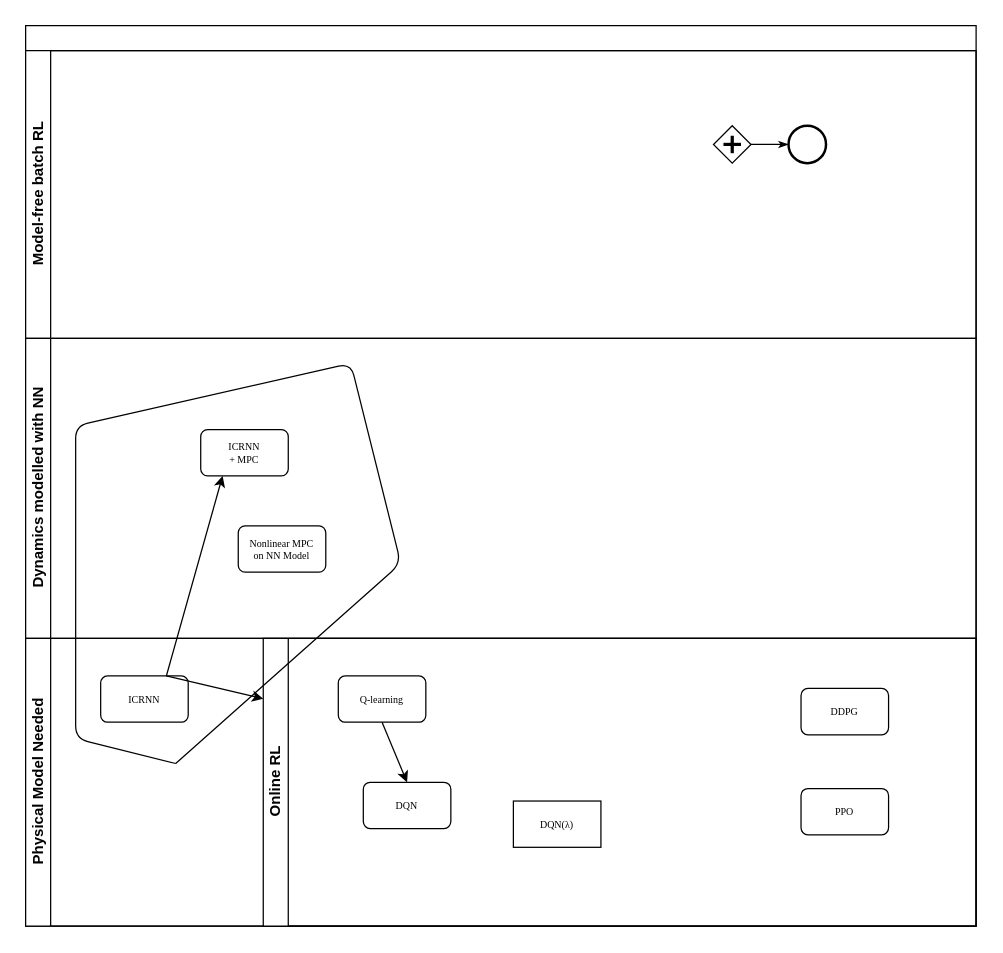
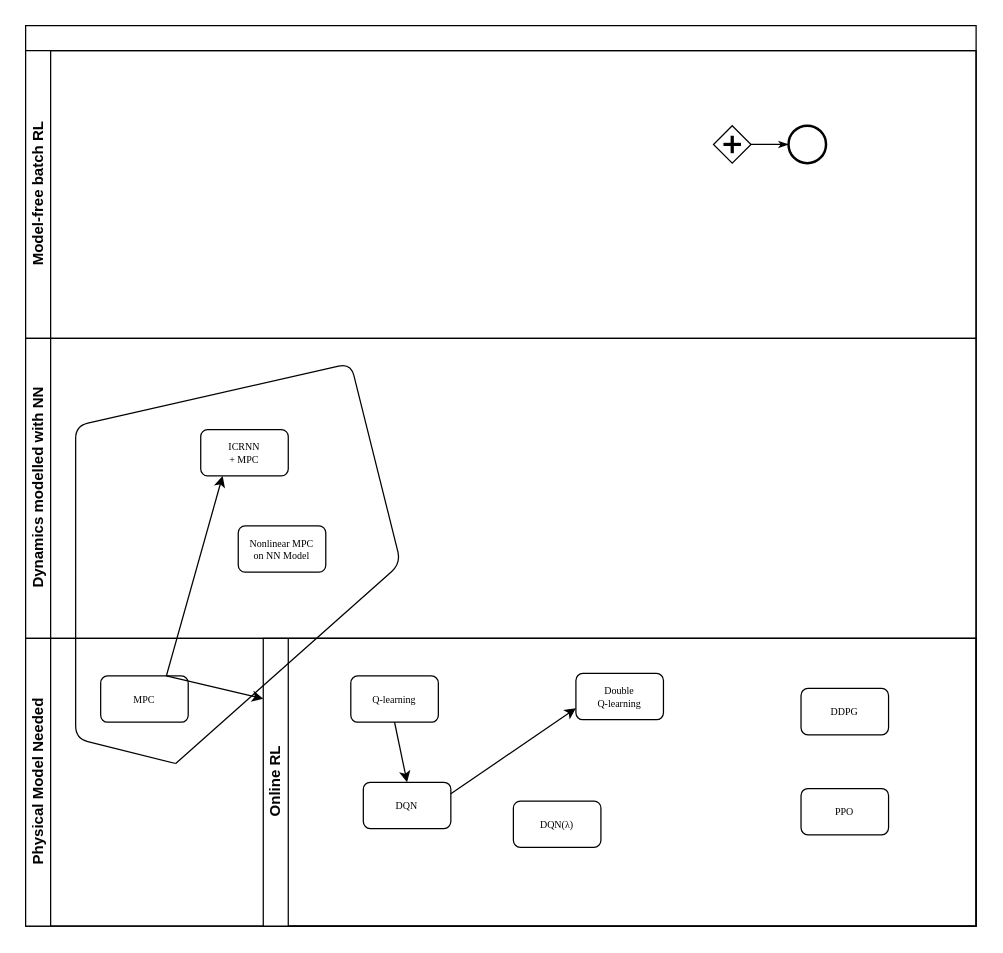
none -> (619, 696)
(144, 699) -> (144, 699)
(382, 699) -> (394, 699)
none -> (509, 753)
(557, 824) -> (557, 824)
